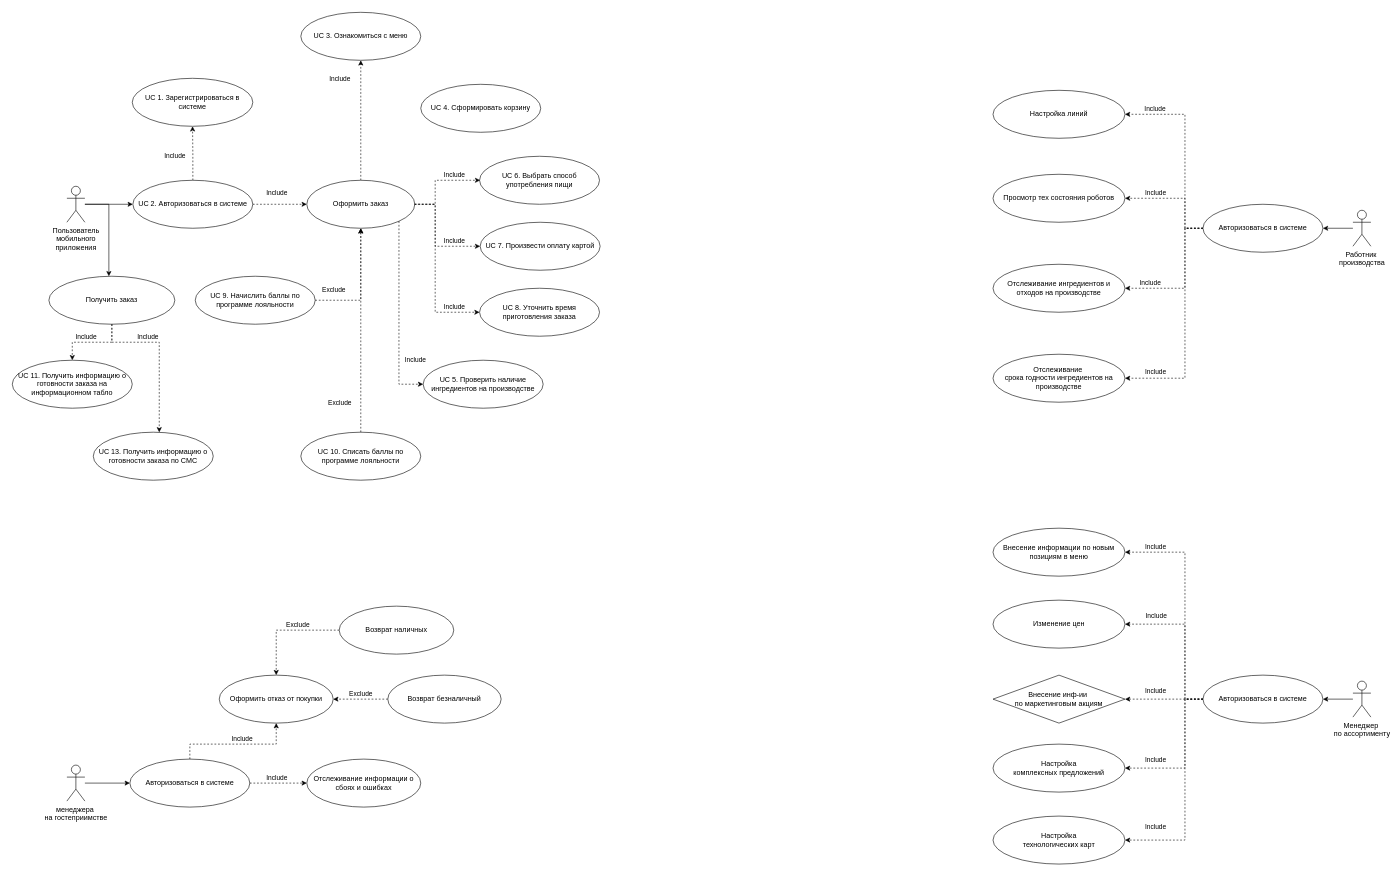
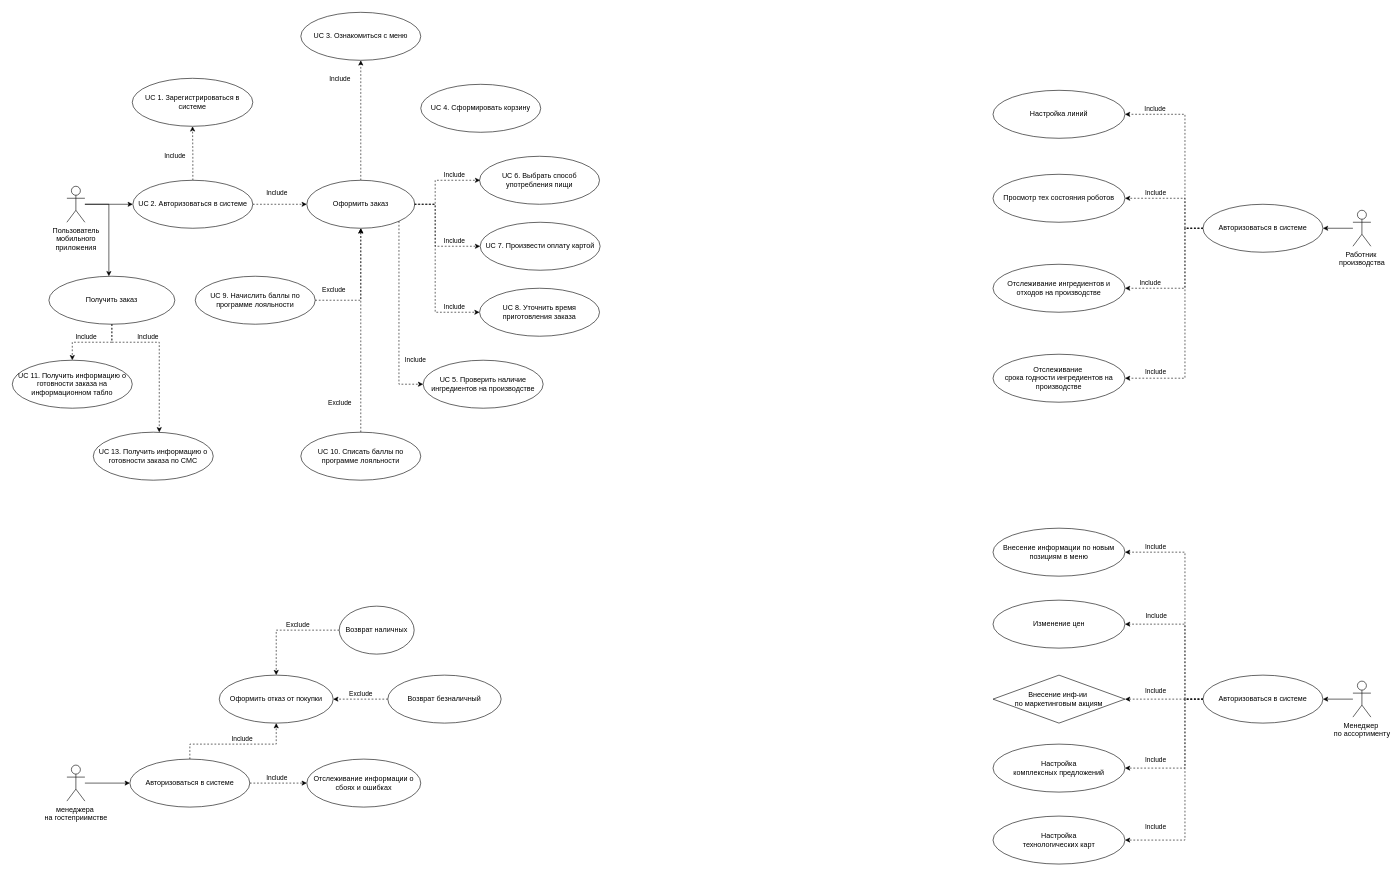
(397, 630) -> (377, 630)
